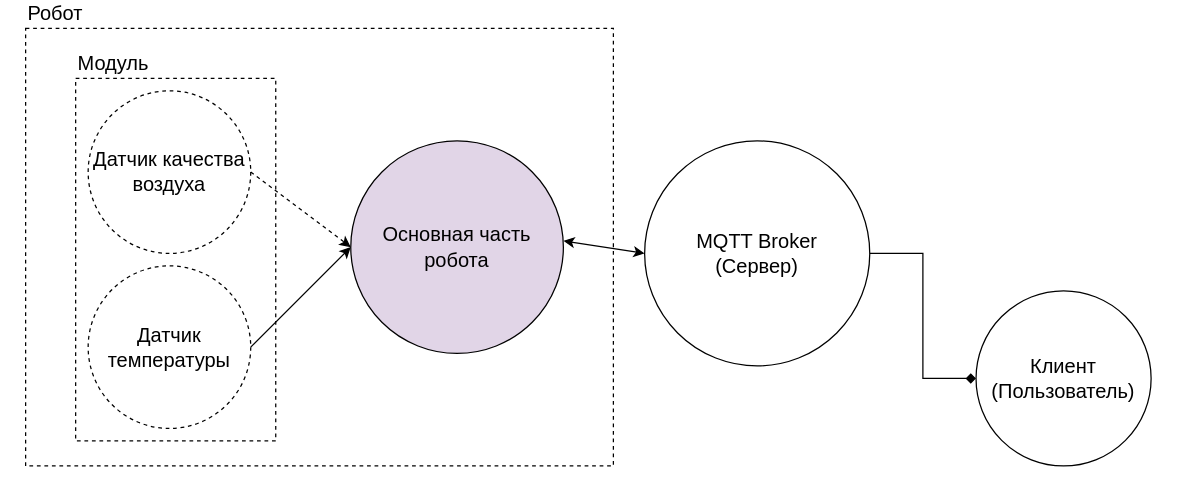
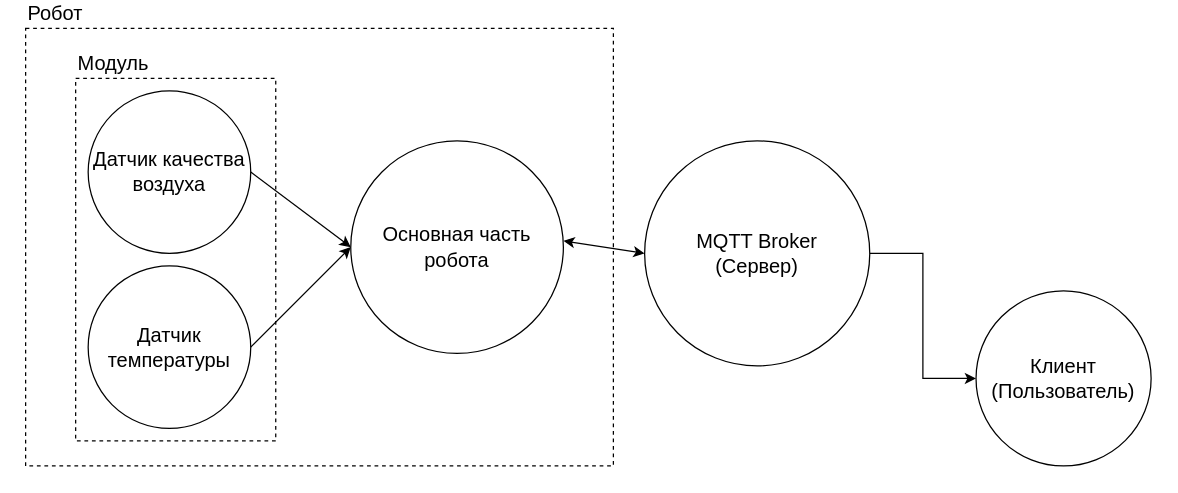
(169, 172) -> (169, 172)
(296, 206) -> (296, 206)
(457, 247) -> (457, 247)
(169, 347) -> (169, 347)
(965, 378) -> (966, 378)
